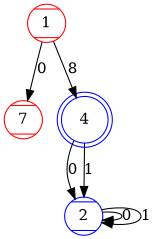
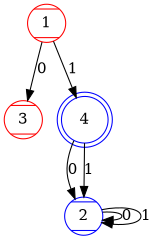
(73, 69) -> (73, 69)
(23, 120) -> (23, 120)
